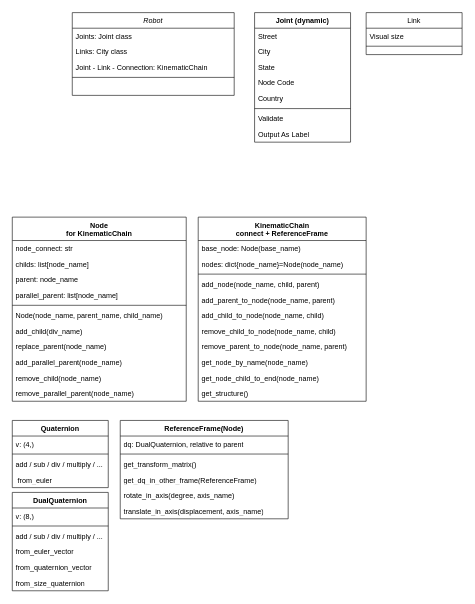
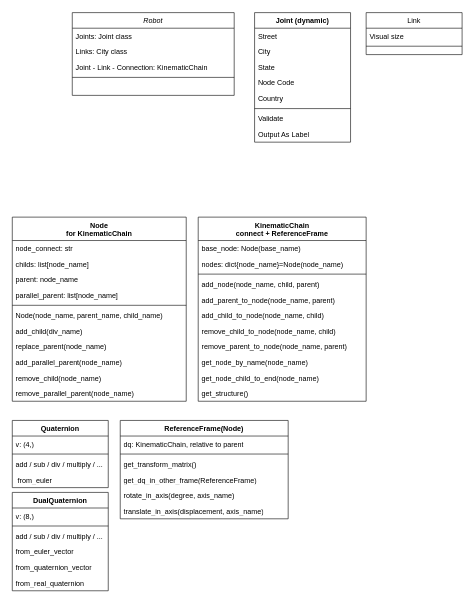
(191, 444) -> (190, 444)
(54, 584) -> (54, 584)
